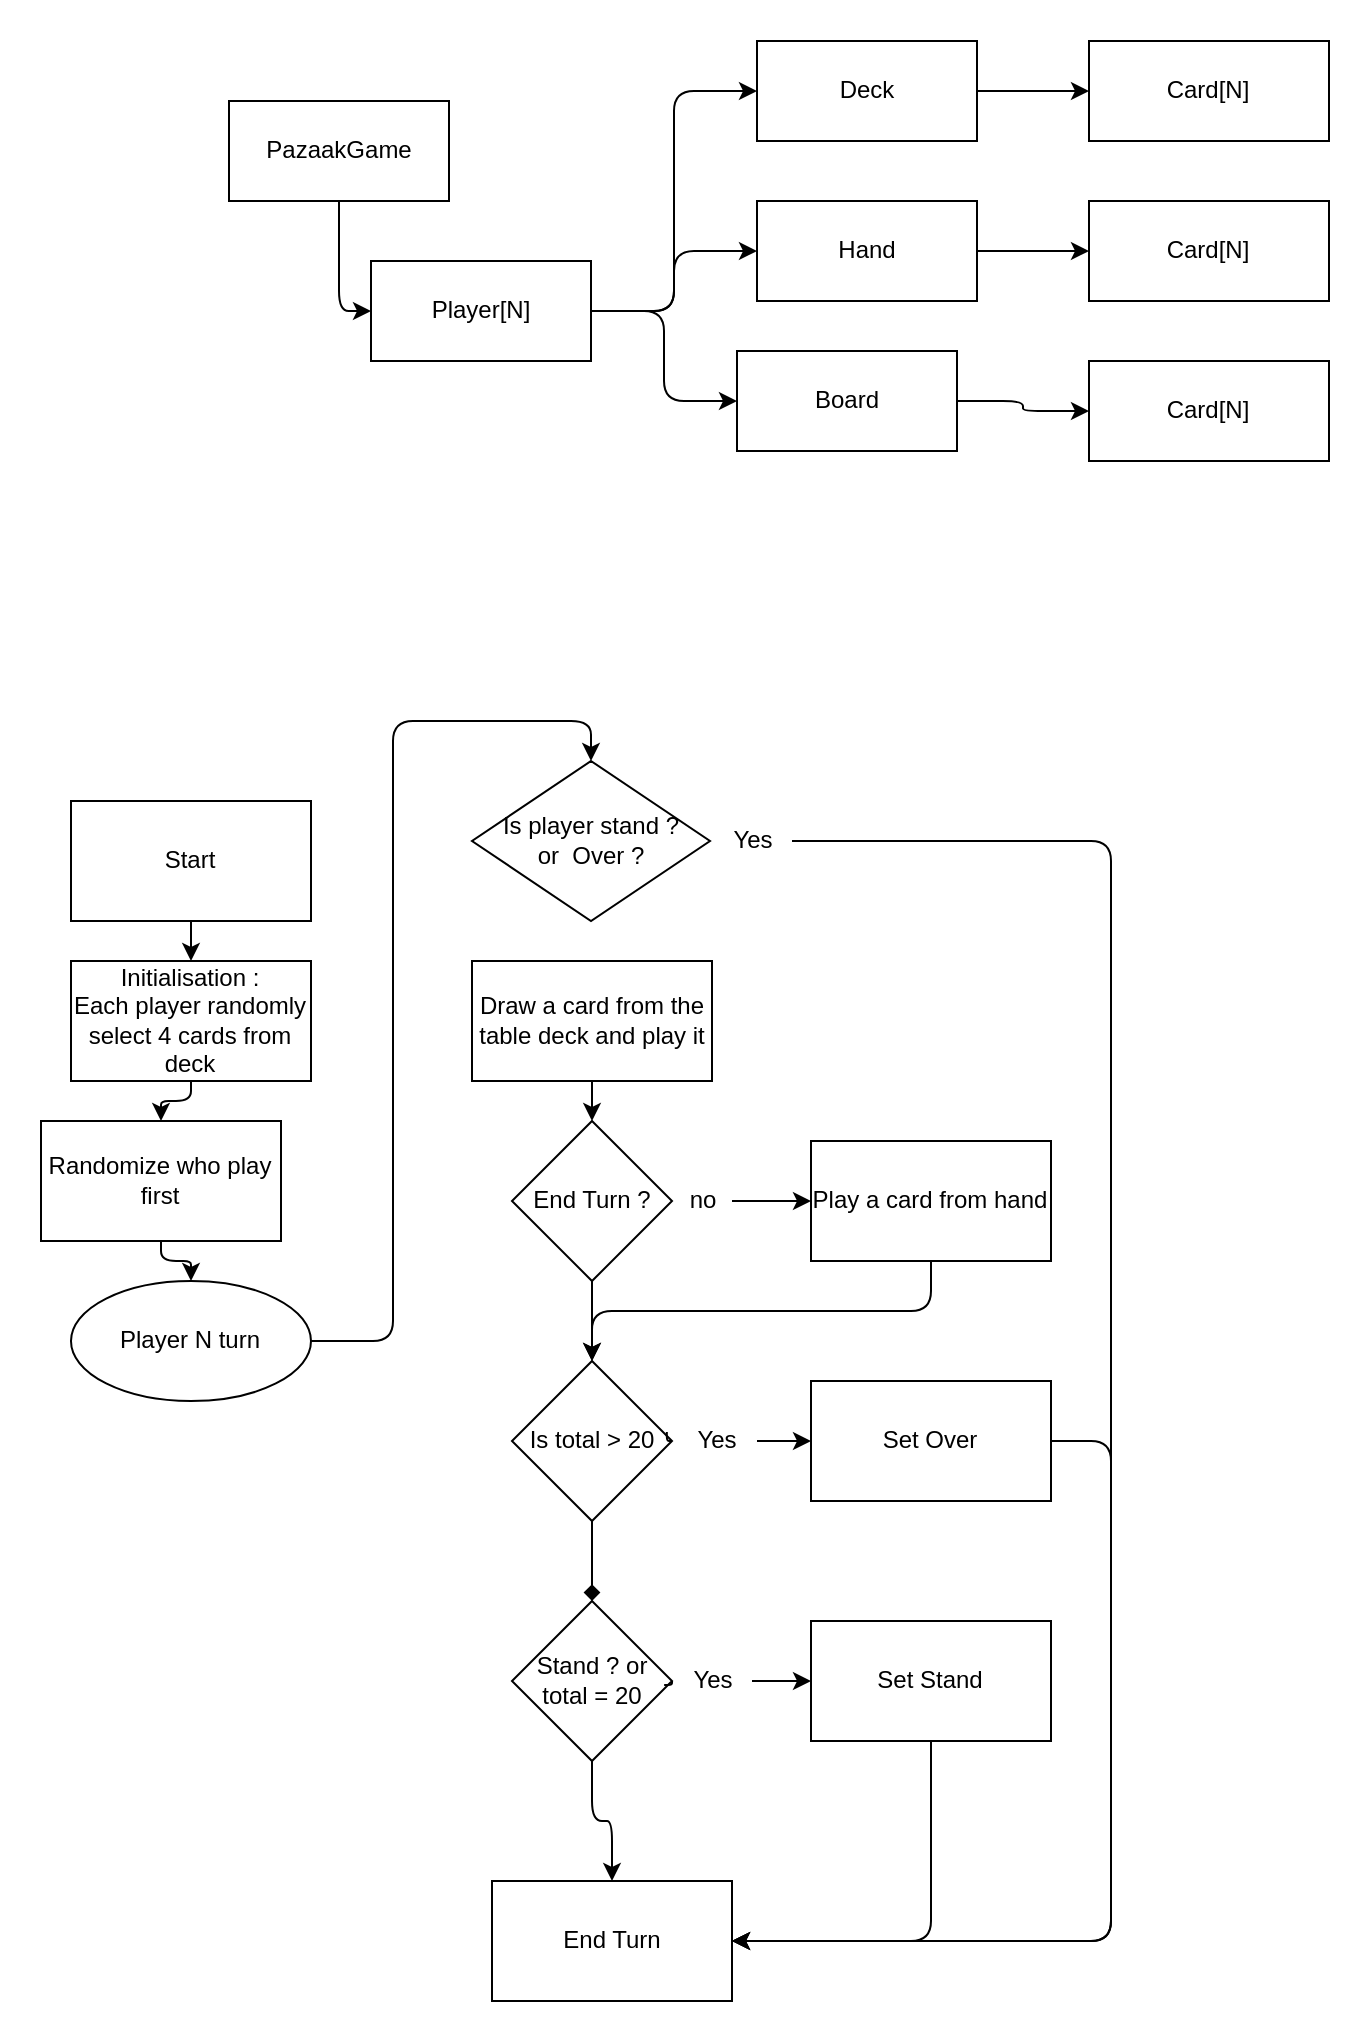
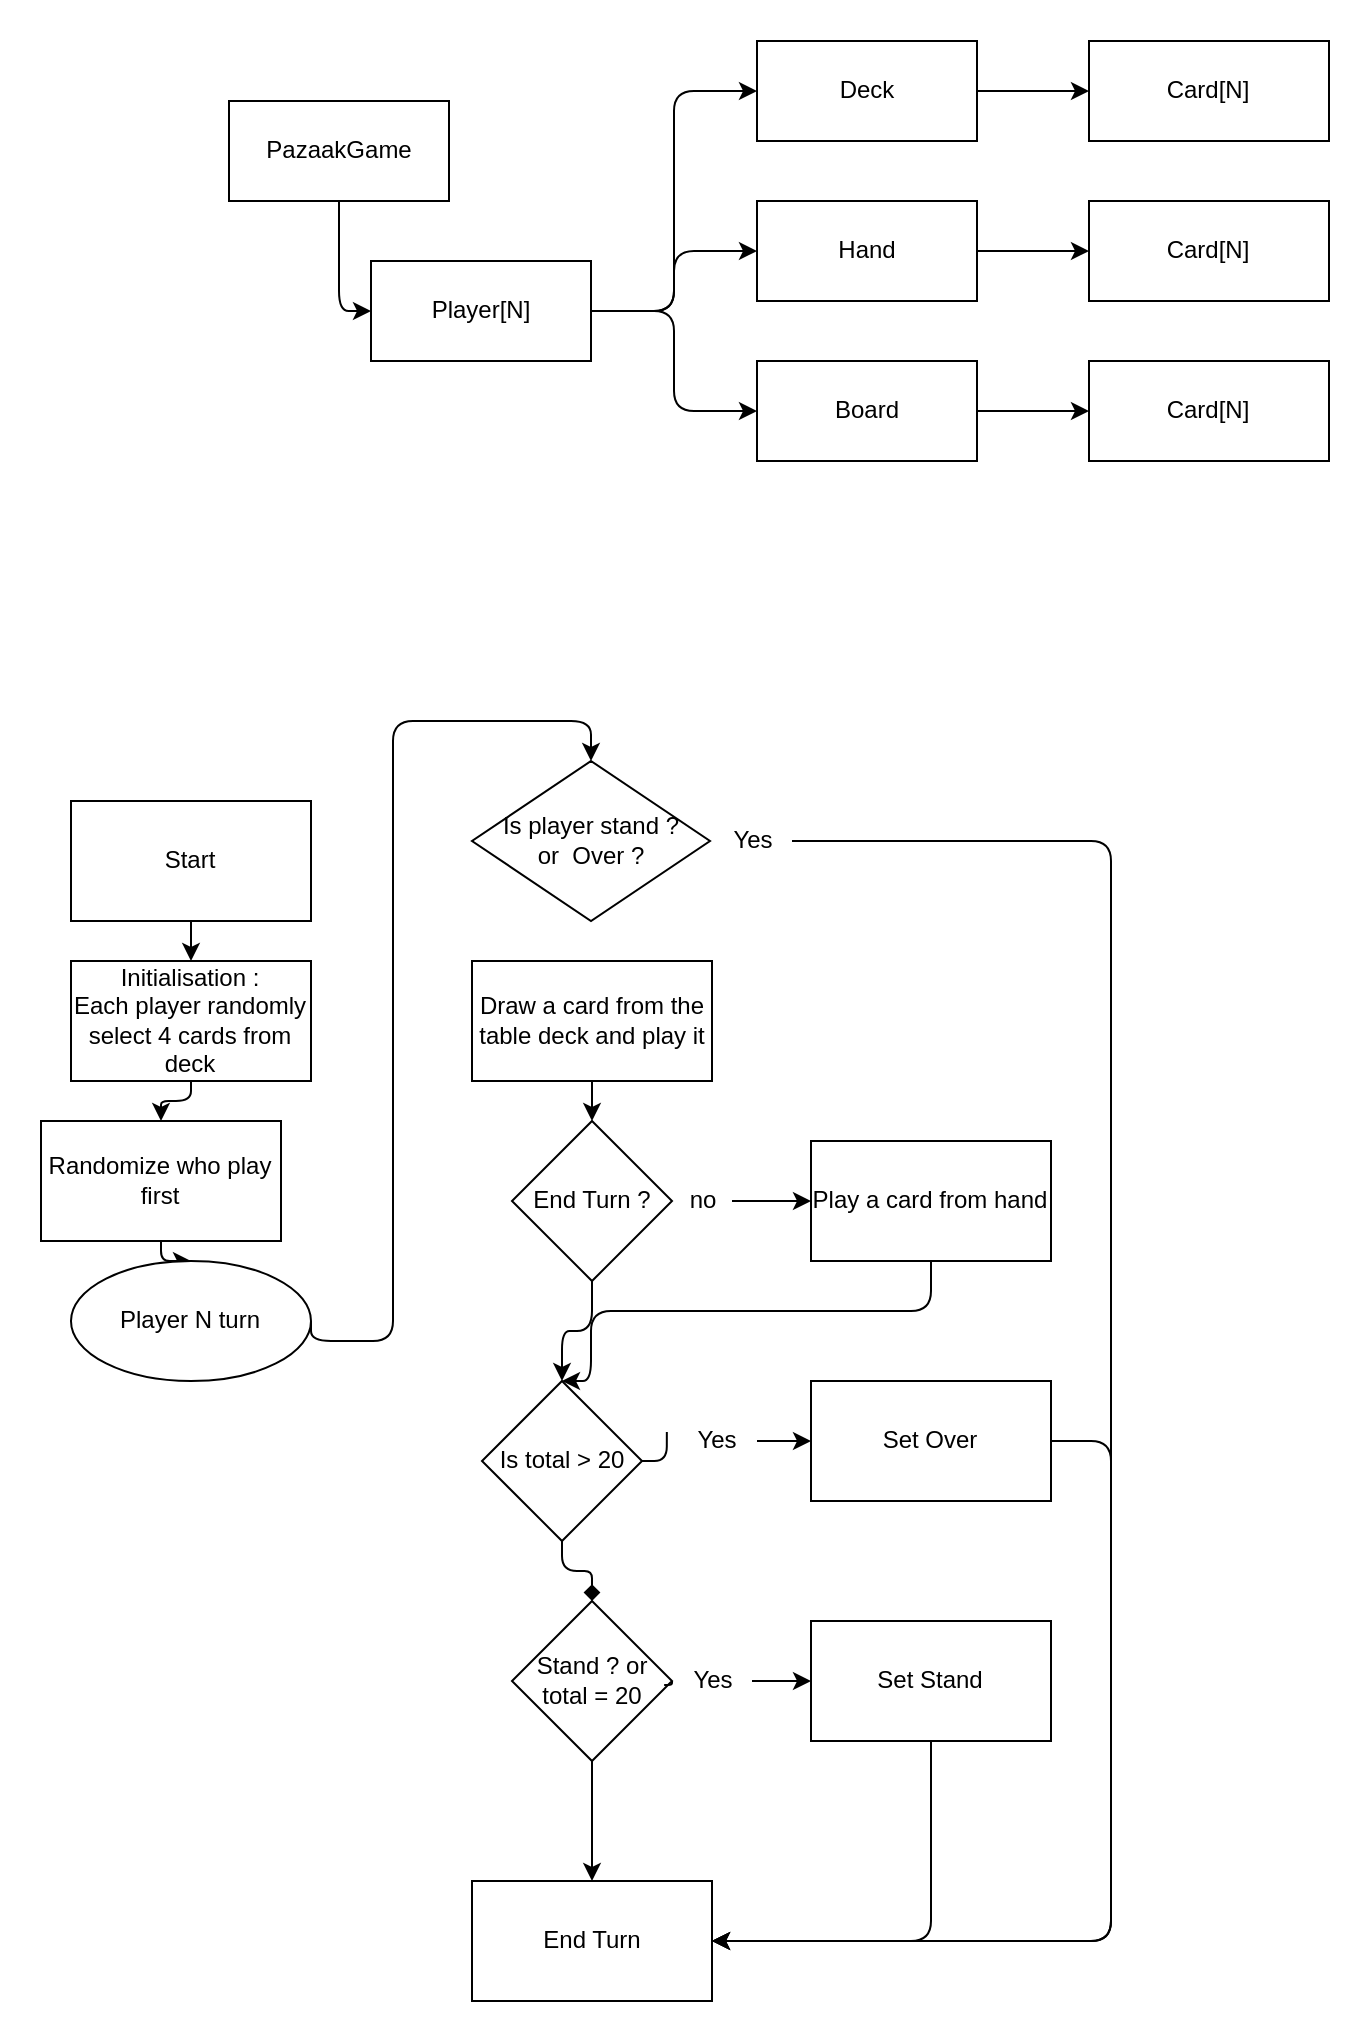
(847, 401) -> (867, 411)
(191, 1341) -> (191, 1321)
(592, 1441) -> (562, 1461)
(612, 1941) -> (592, 1941)
